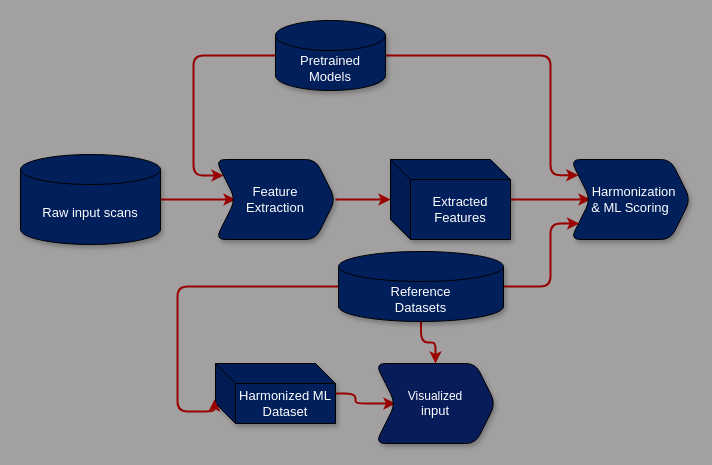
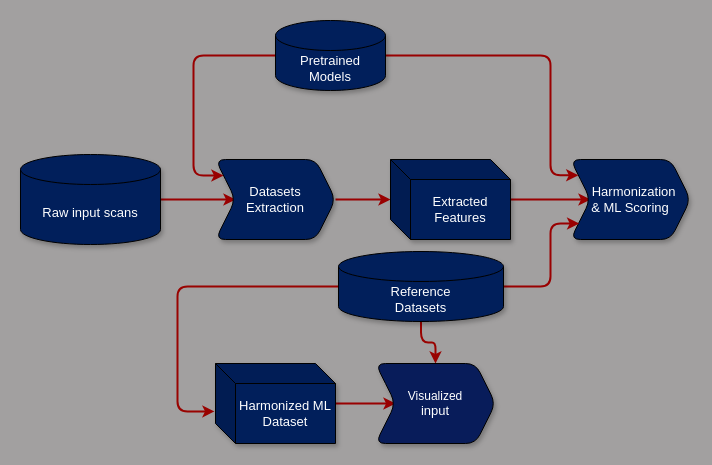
(276, 200) -> (276, 200)
(276, 394) -> (276, 404)
